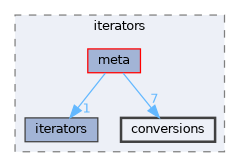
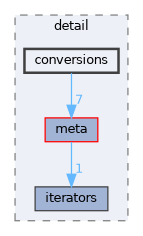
(120, 27) -> (71, 27)
(137, 90) -> (71, 89)
